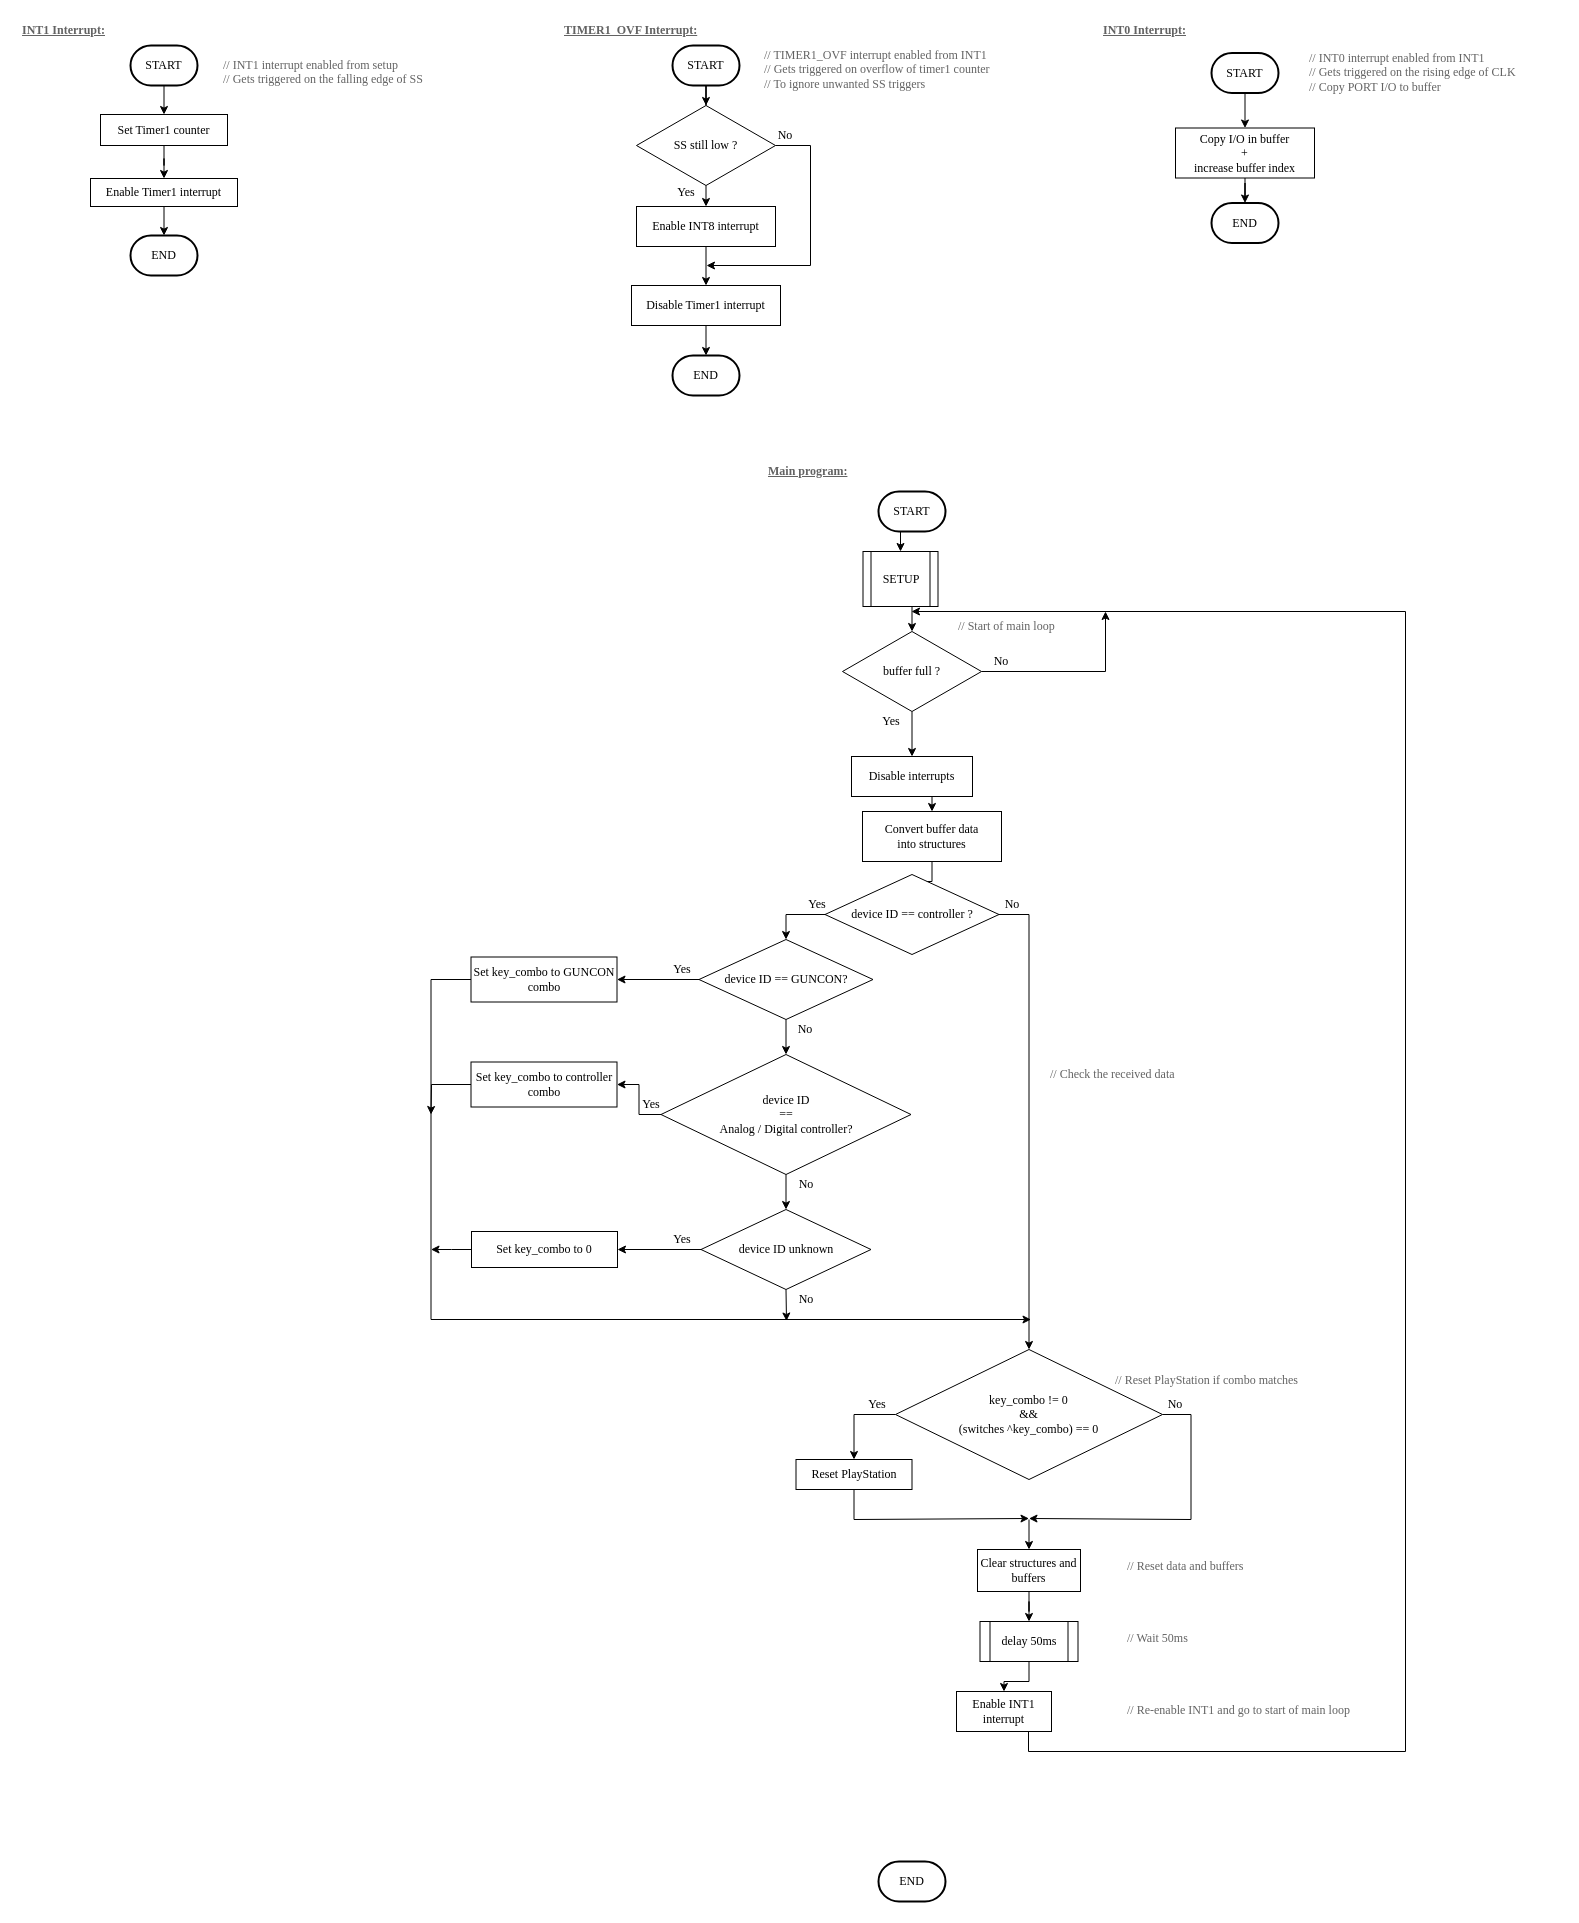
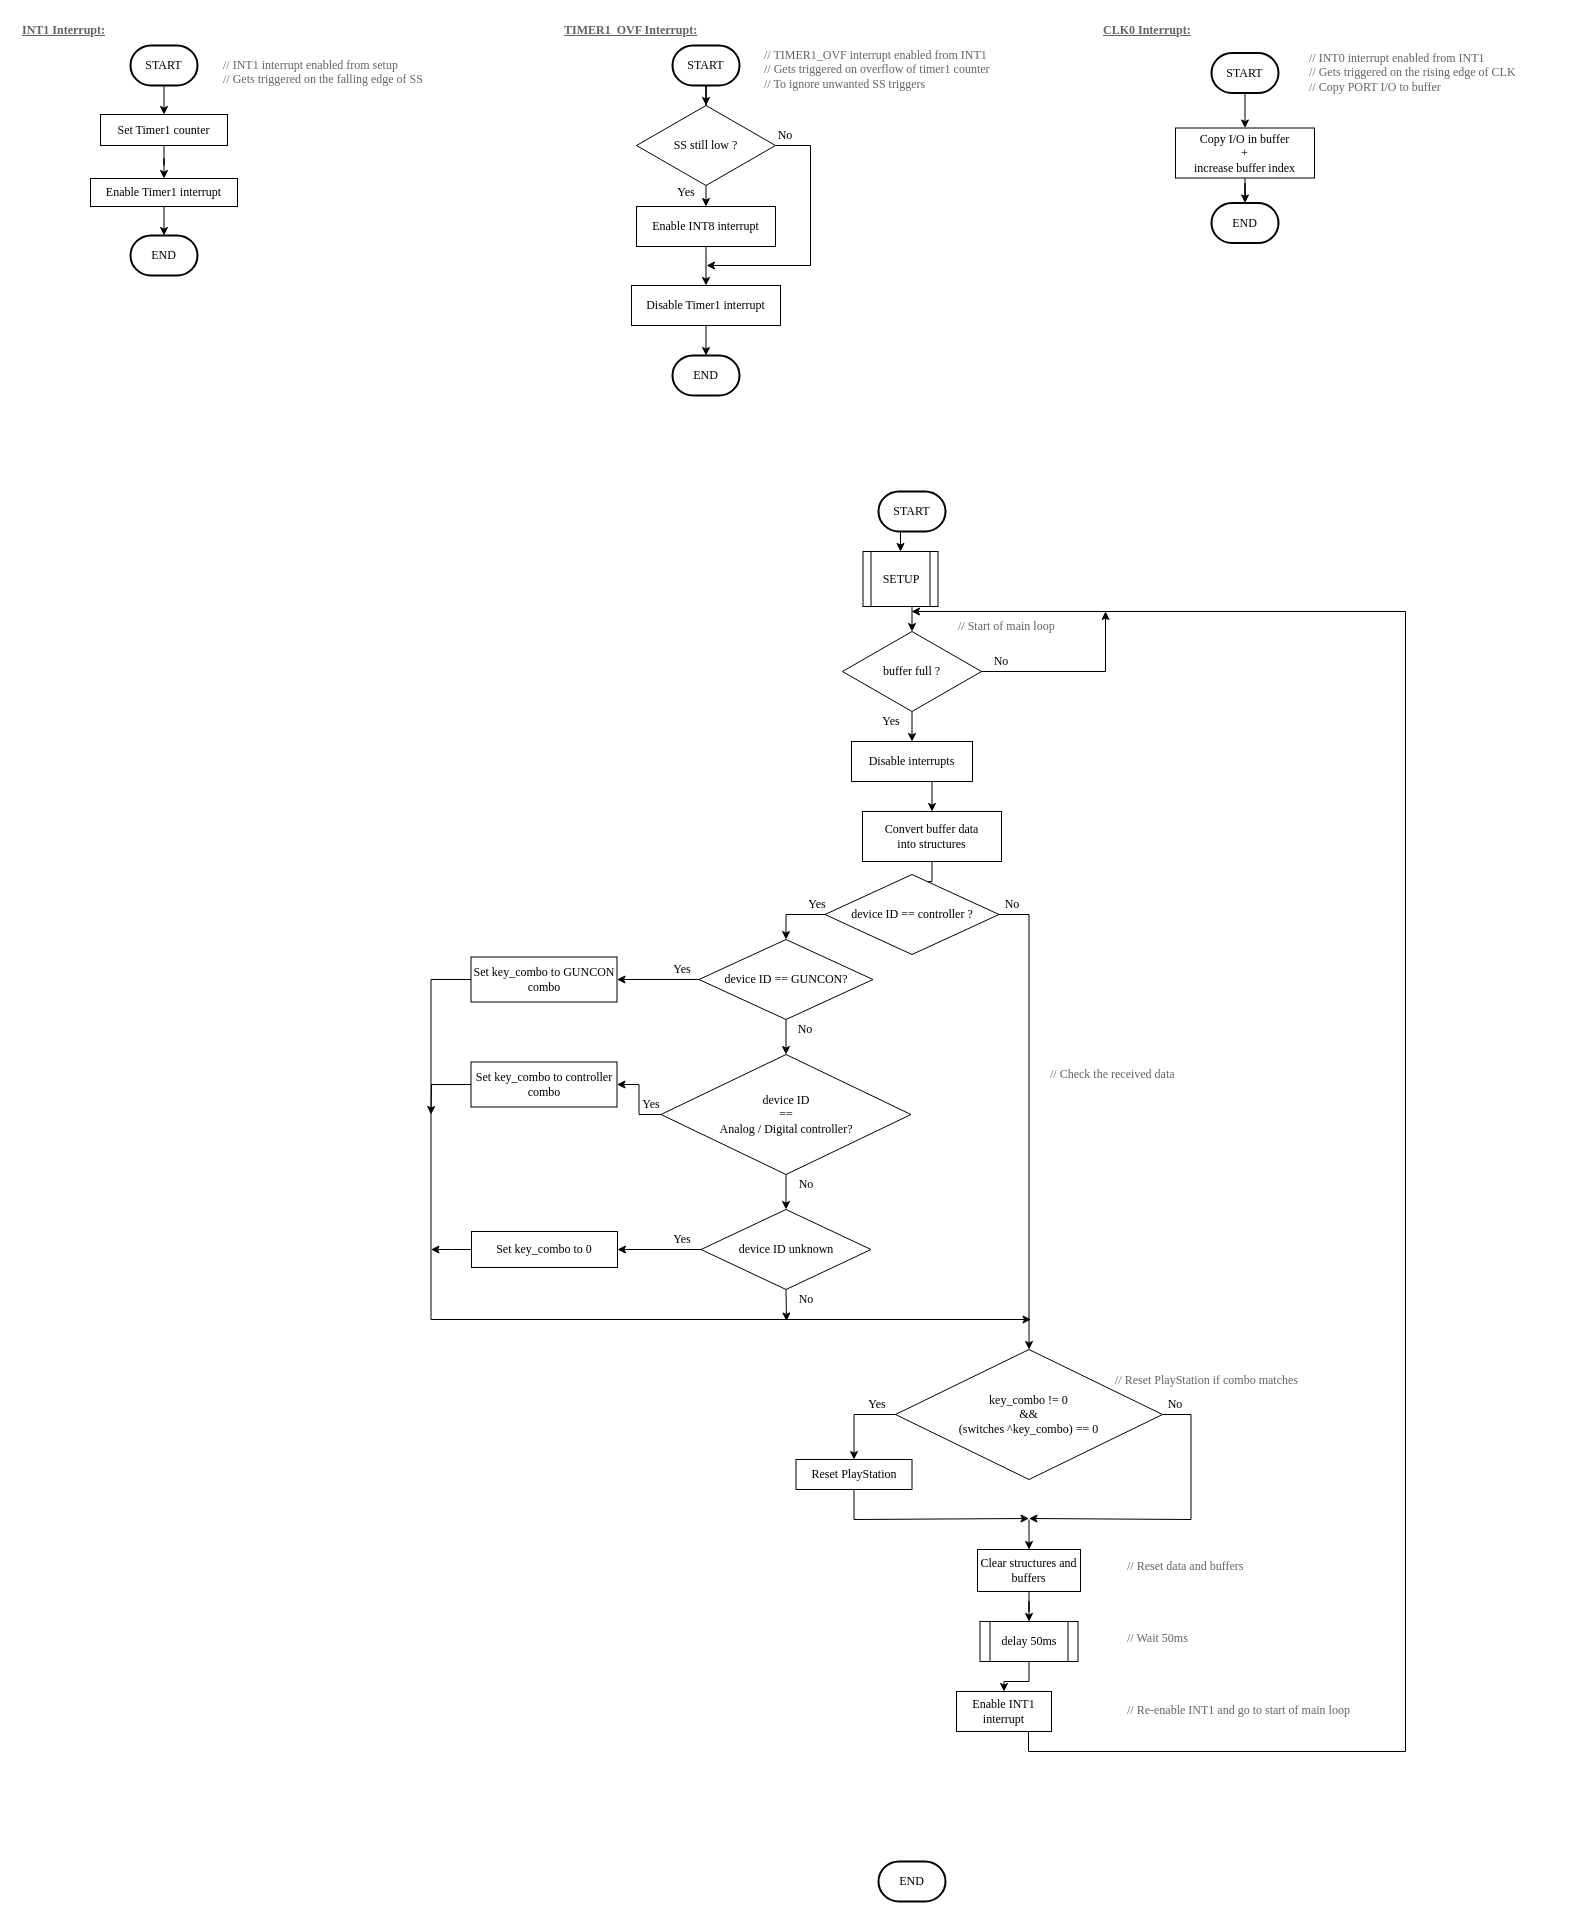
(1151, 31) -> (1151, 31)
(816, 472) -> none
(912, 777) -> (912, 762)
